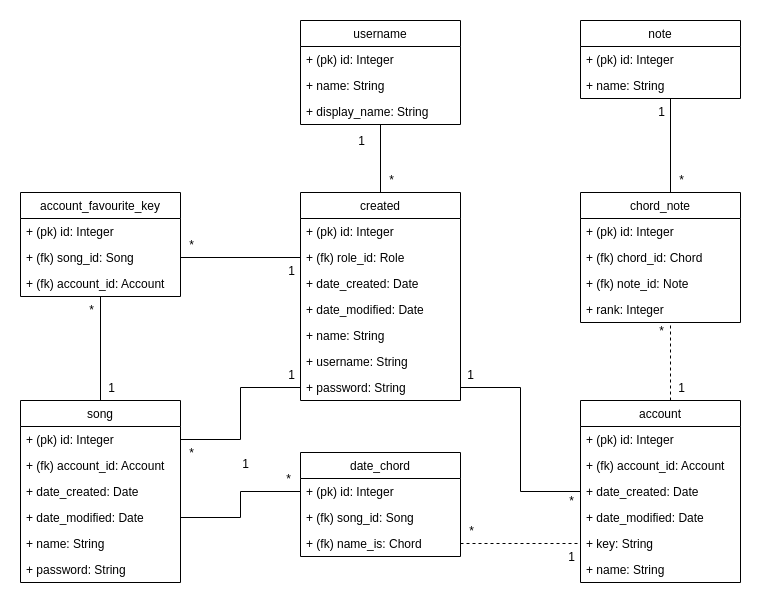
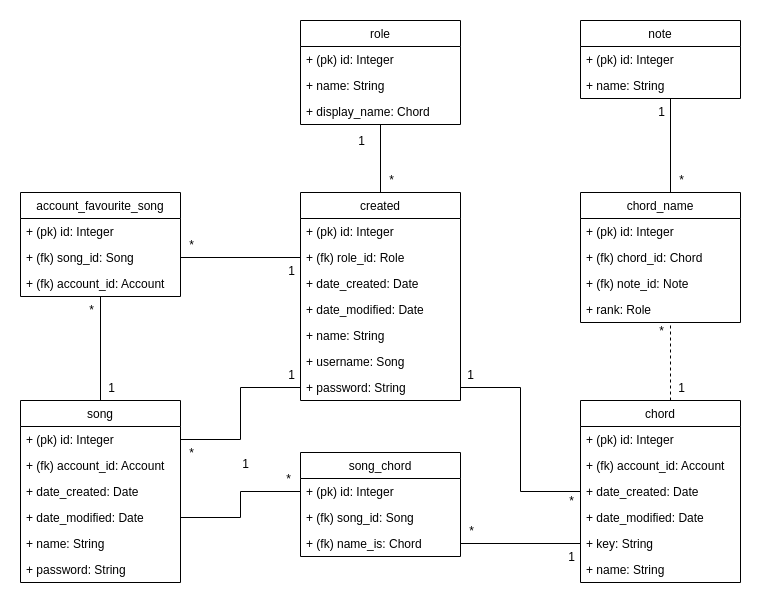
(380, 34) -> (380, 34)
(371, 112) -> (369, 112)
(100, 206) -> (100, 206)
(660, 206) -> (660, 206)
(632, 310) -> (620, 310)
(360, 362) -> (355, 362)
(660, 414) -> (660, 414)
(380, 466) -> (380, 466)
(521, 544) -> (521, 544)
